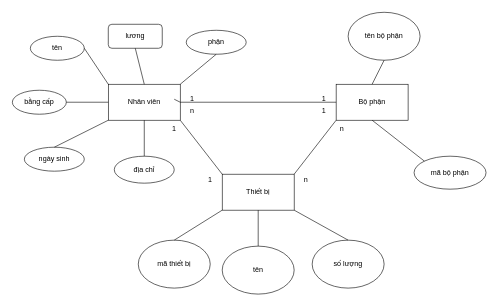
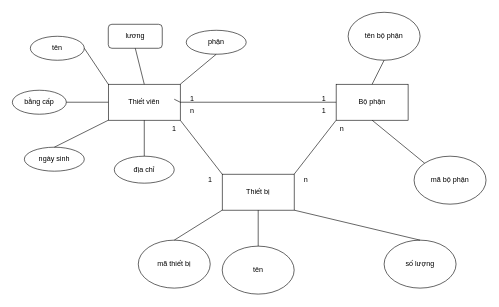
(144, 102) -> (144, 102)
(450, 173) -> (450, 180)
(348, 264) -> (420, 264)
